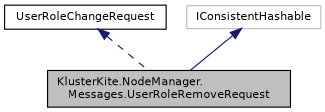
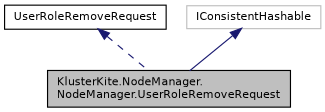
(85, 17) -> (85, 17)
(169, 89) -> (169, 89)
